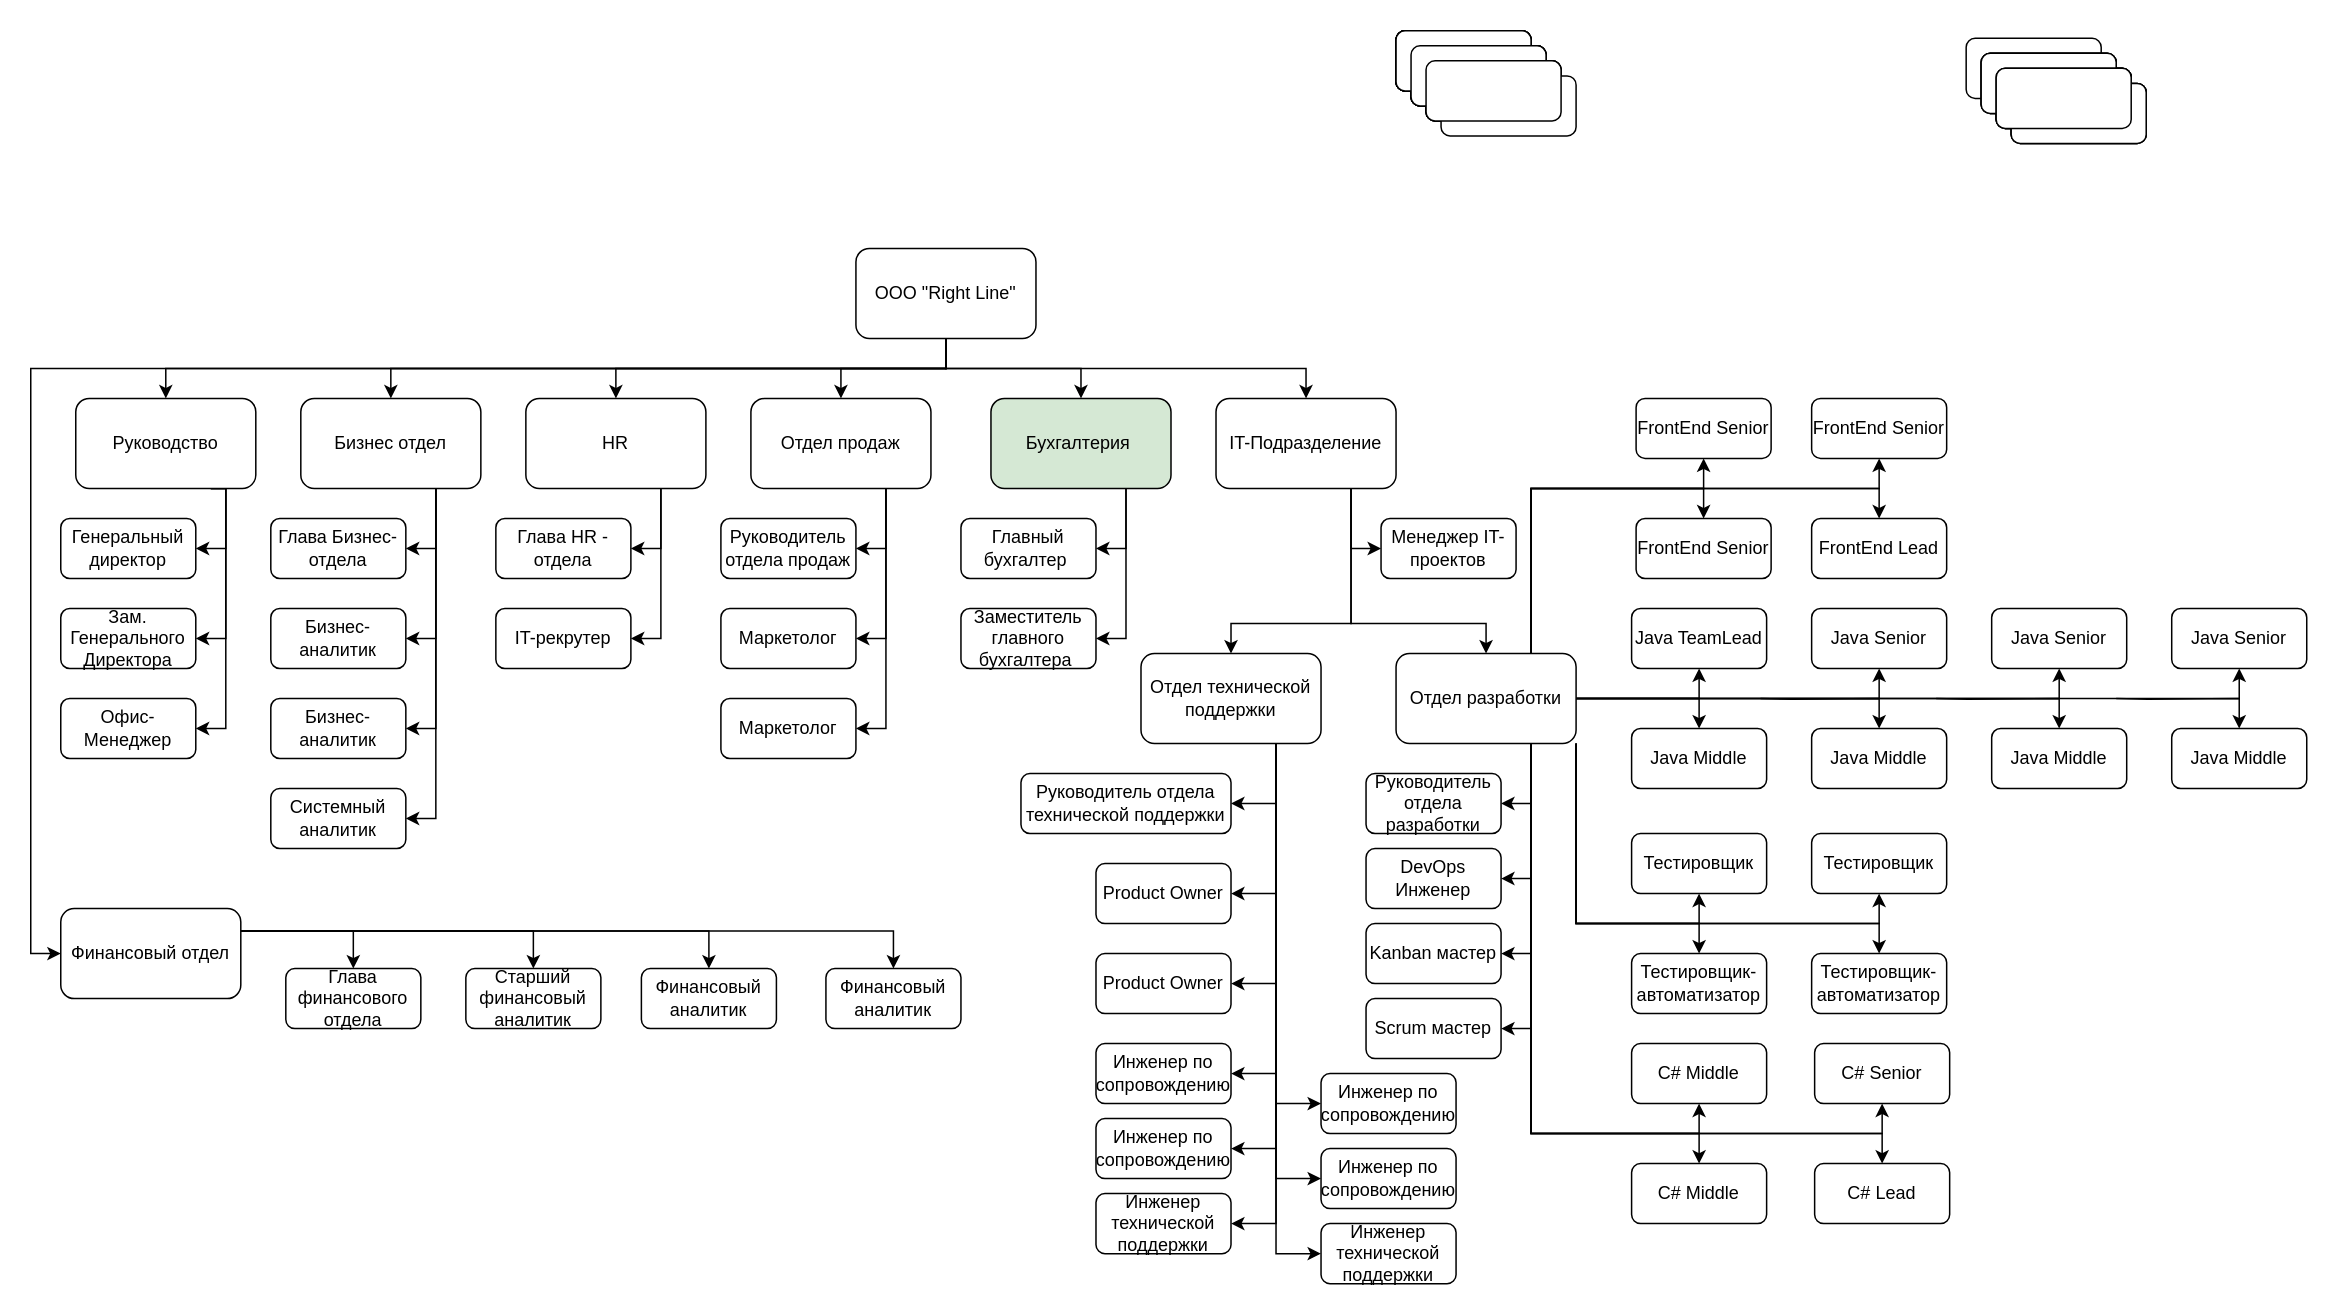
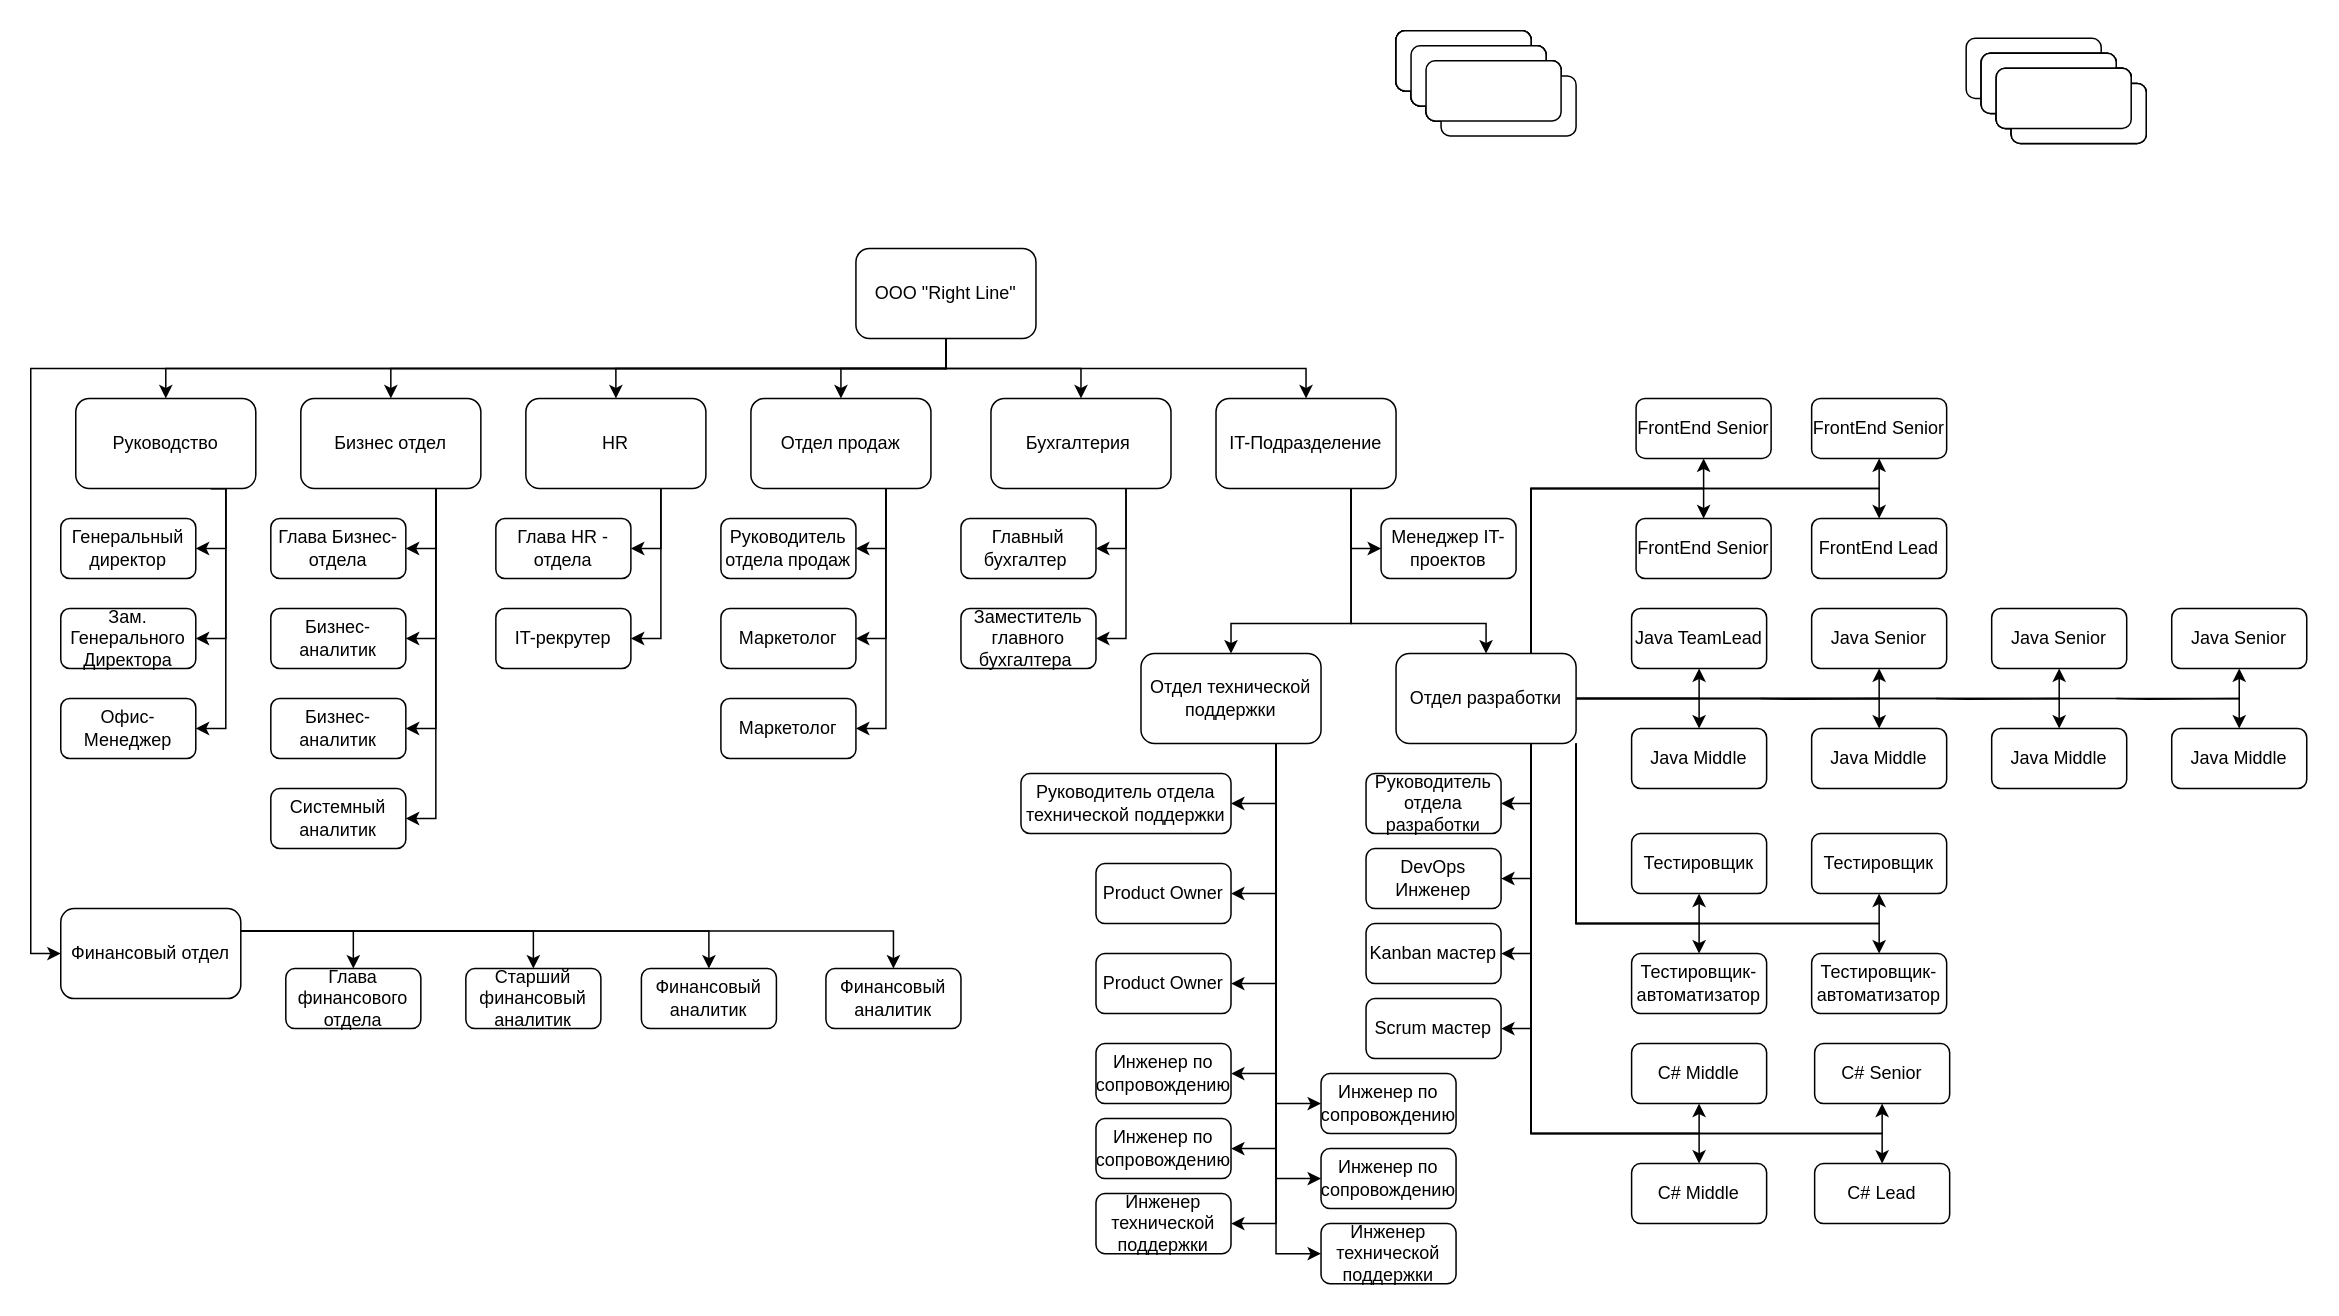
(1081, 443) -> (1081, 443)
